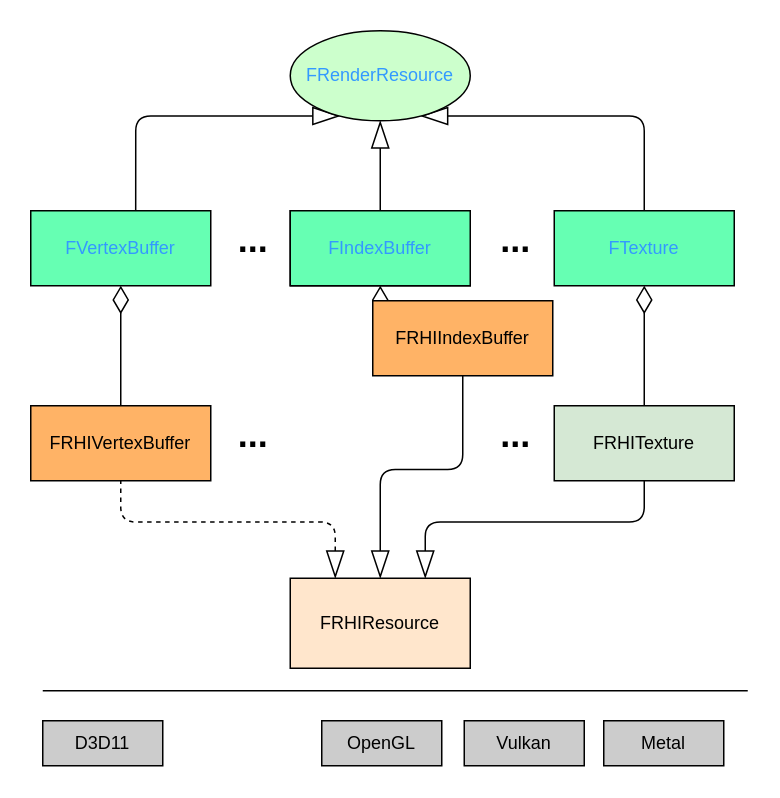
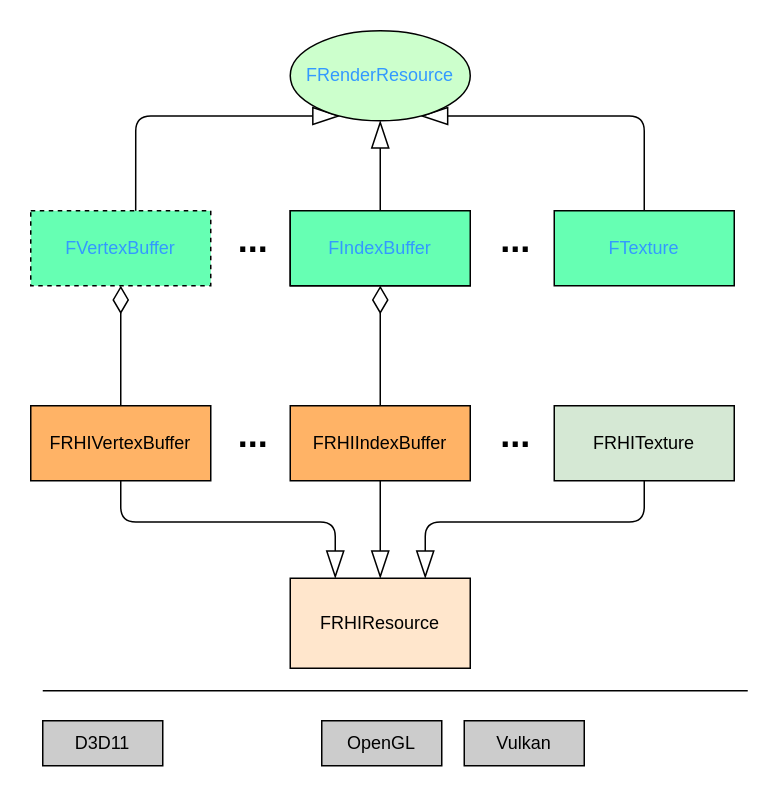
(121, 248) -> (121, 248)
(463, 338) -> (380, 443)
(644, 359) -> none
(222, 522) -> (222, 522)
(664, 743) -> none
